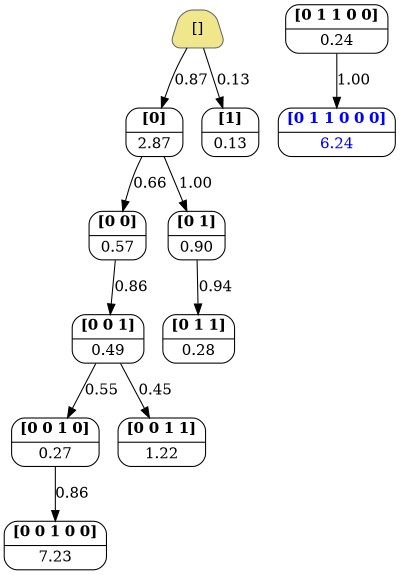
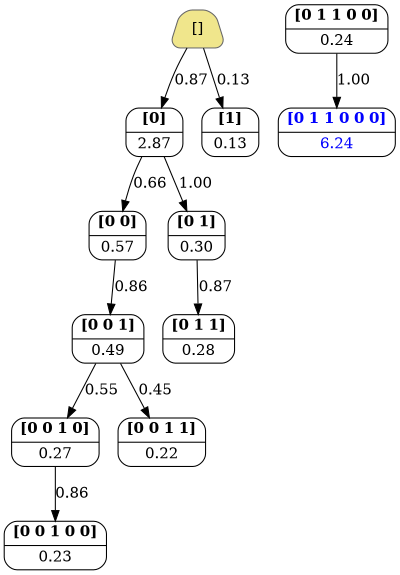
(197, 247) -> (197, 247)
(216, 287) -> (216, 287)
(162, 454) -> (162, 454)
(55, 557) -> (55, 557)
